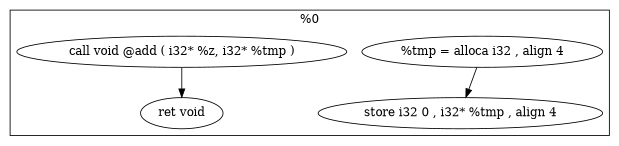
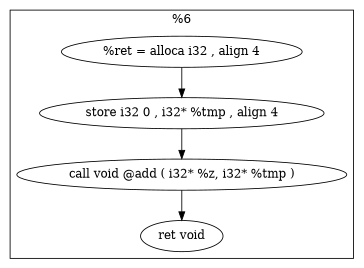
(310, 20) -> (182, 20)
(482, 52) -> (182, 52)
none -> (182, 140)
